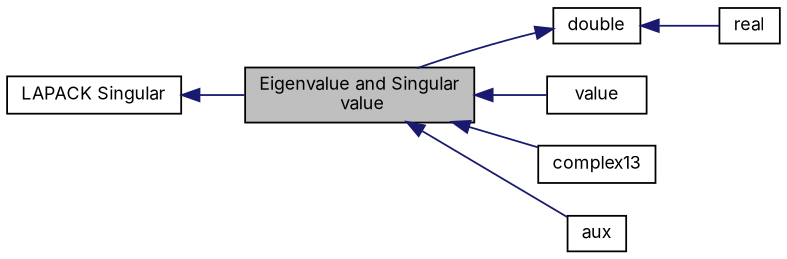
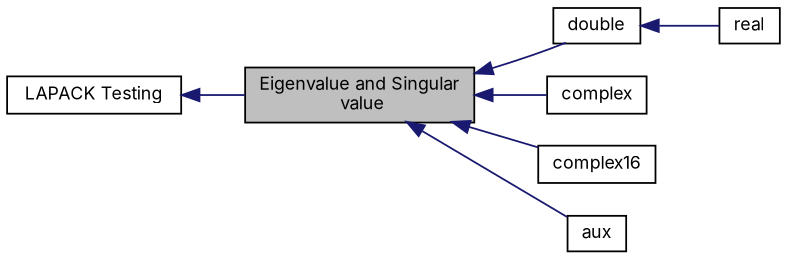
(476, 49) -> (529, 56)
(94, 95) -> (94, 95)
(597, 95) -> (597, 95)
(597, 164) -> (597, 164)
